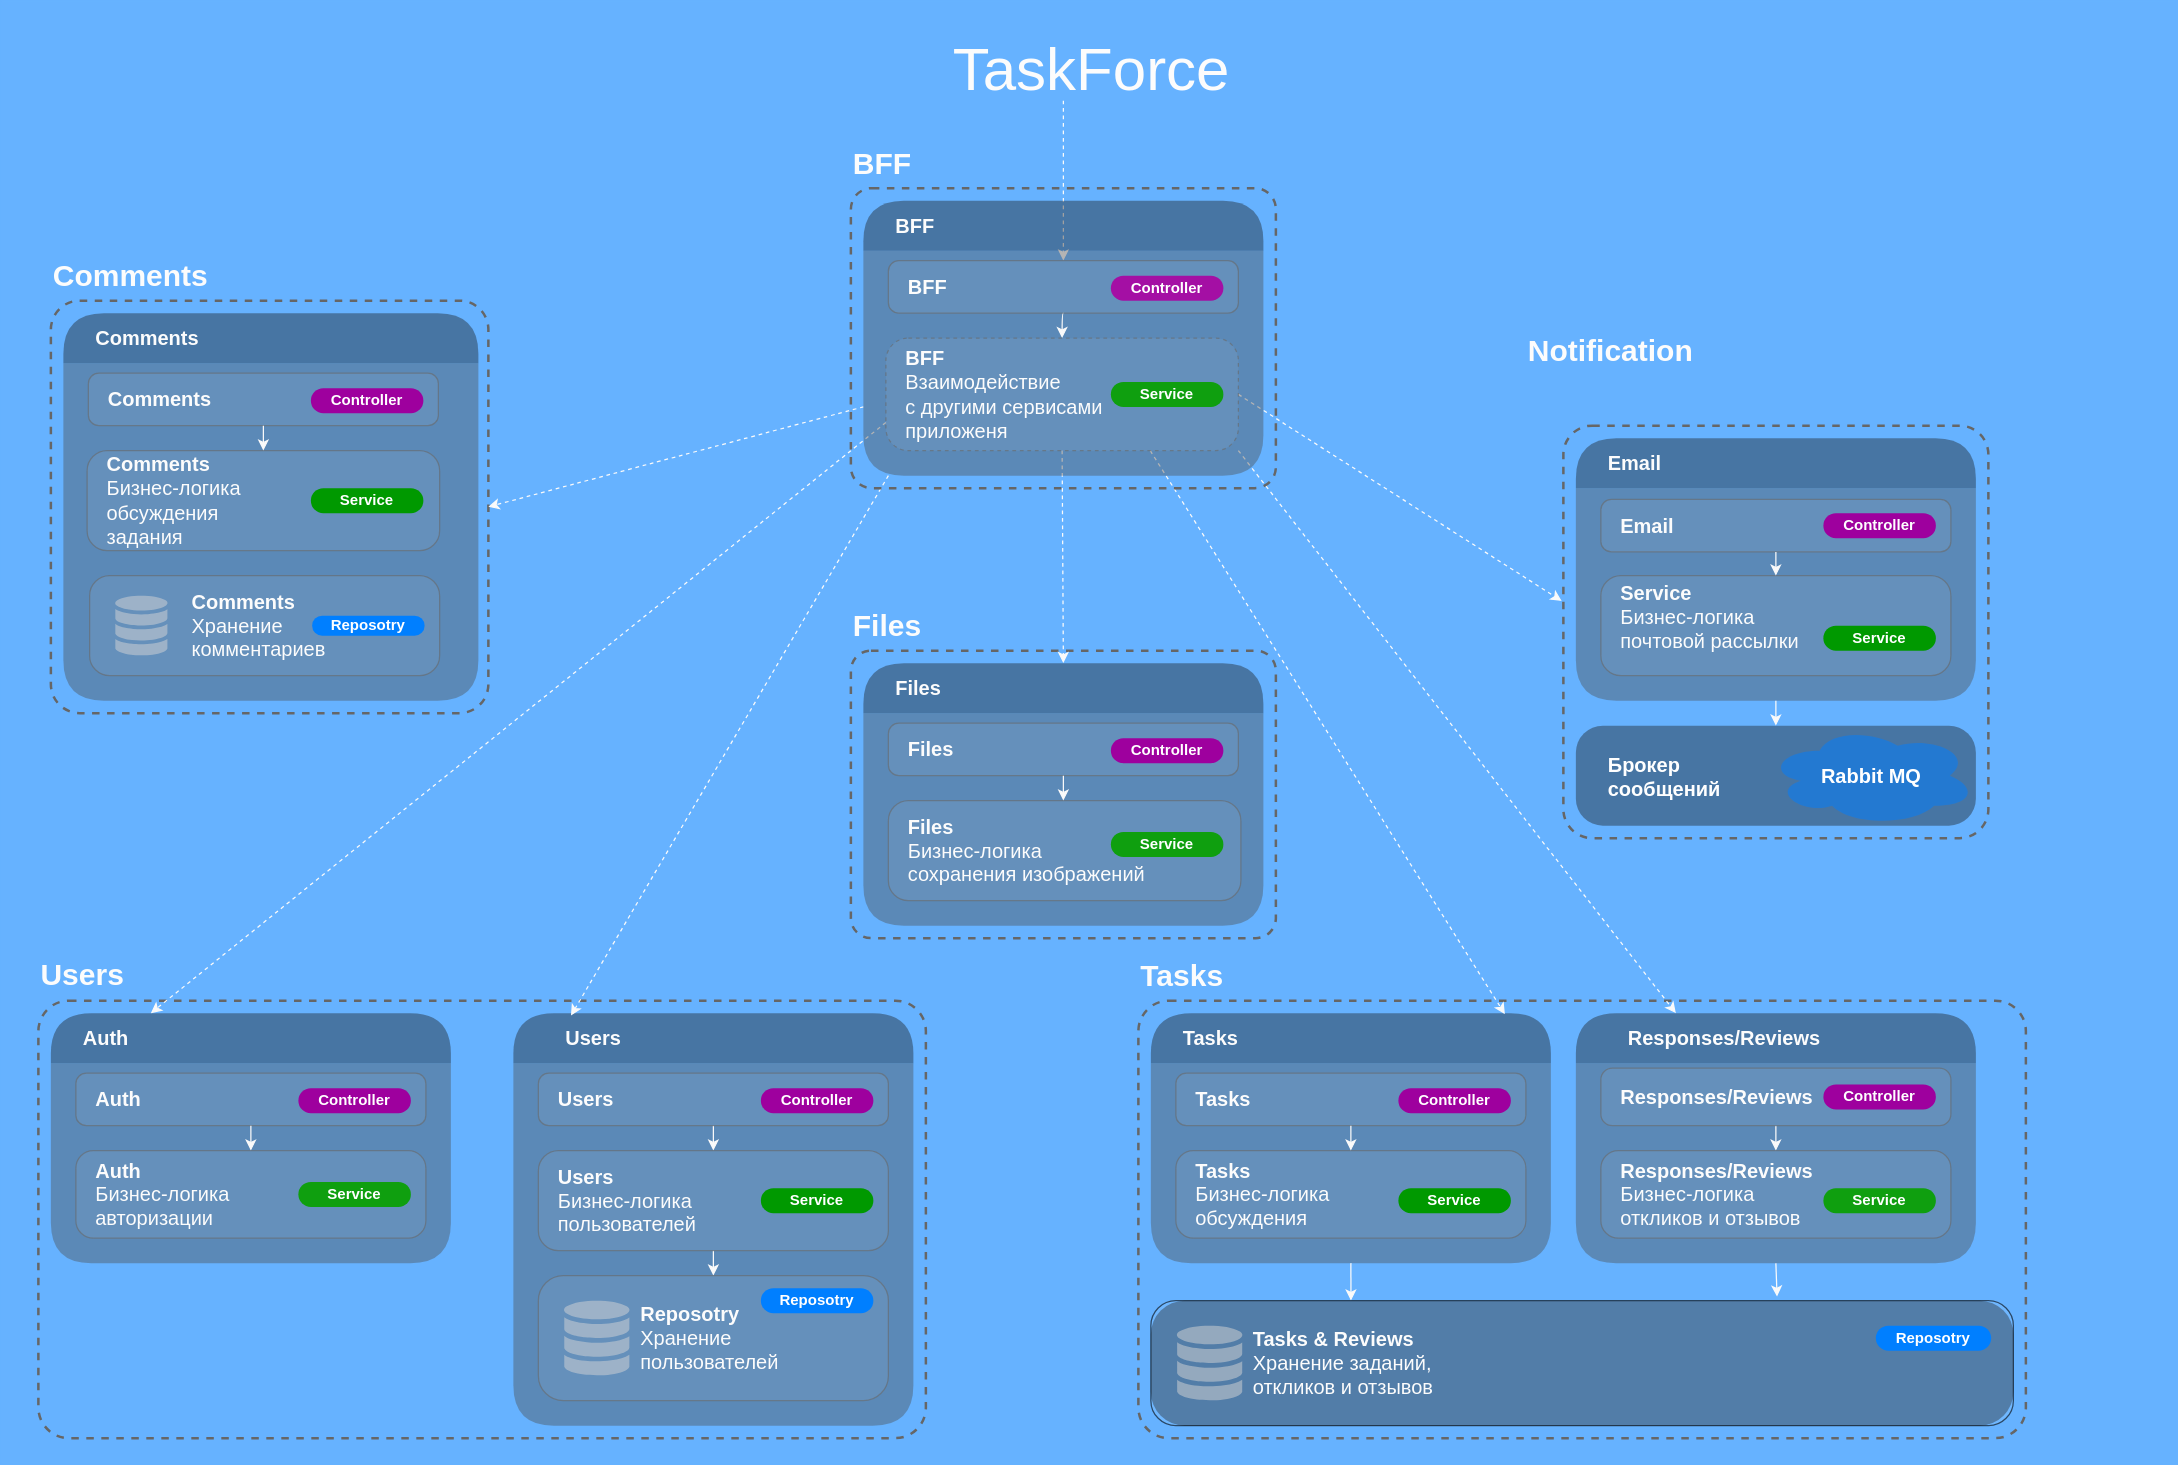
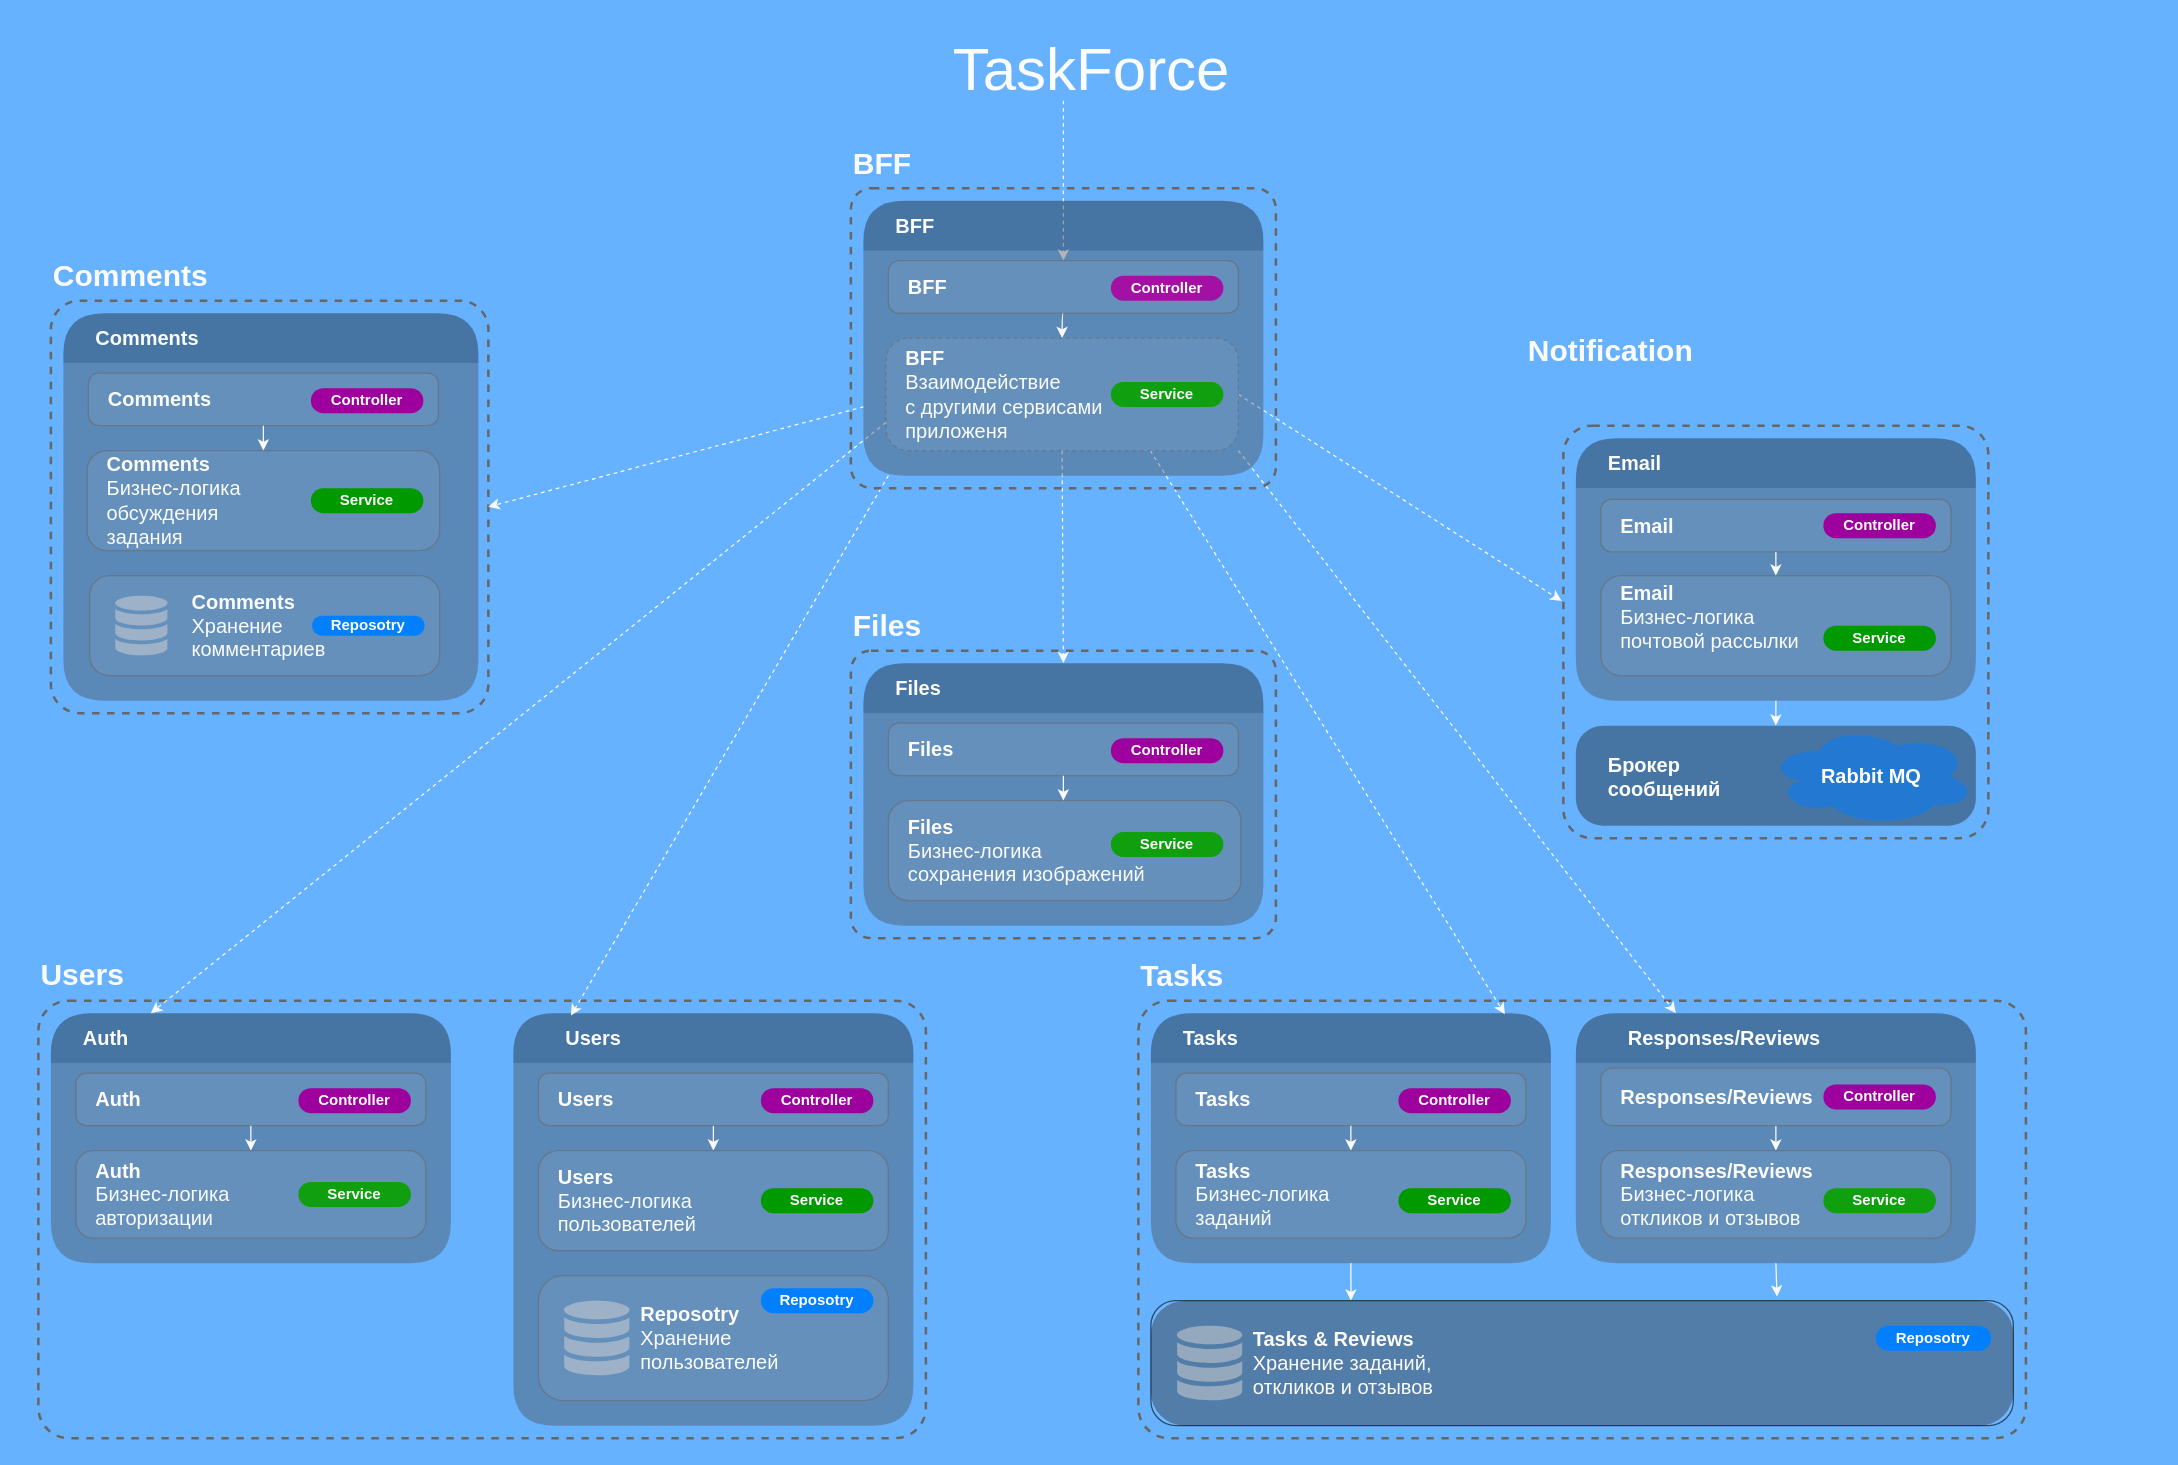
(1690, 626) -> (1690, 626)
(1250, 1194) -> (1250, 1194)
(713, 1258) -> none
